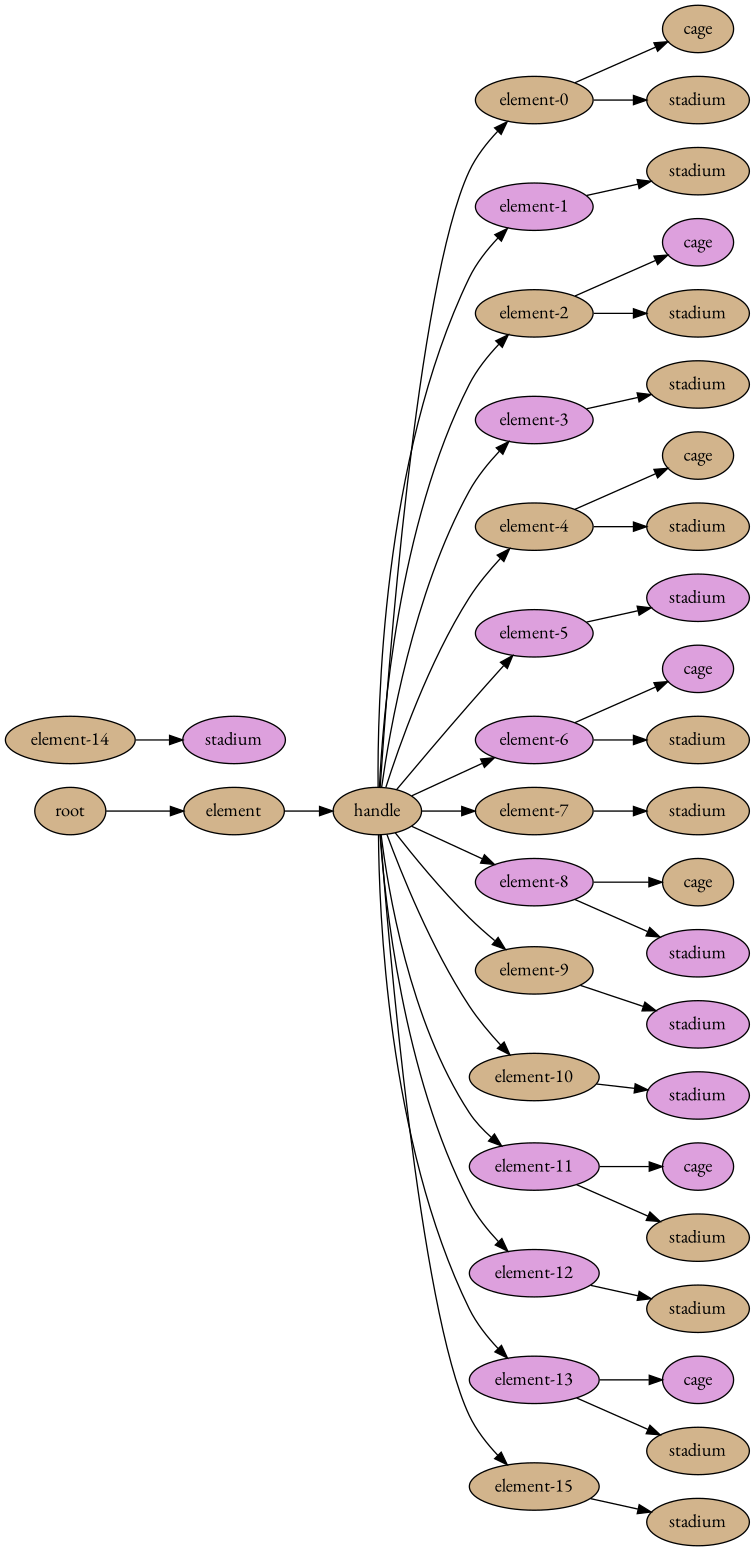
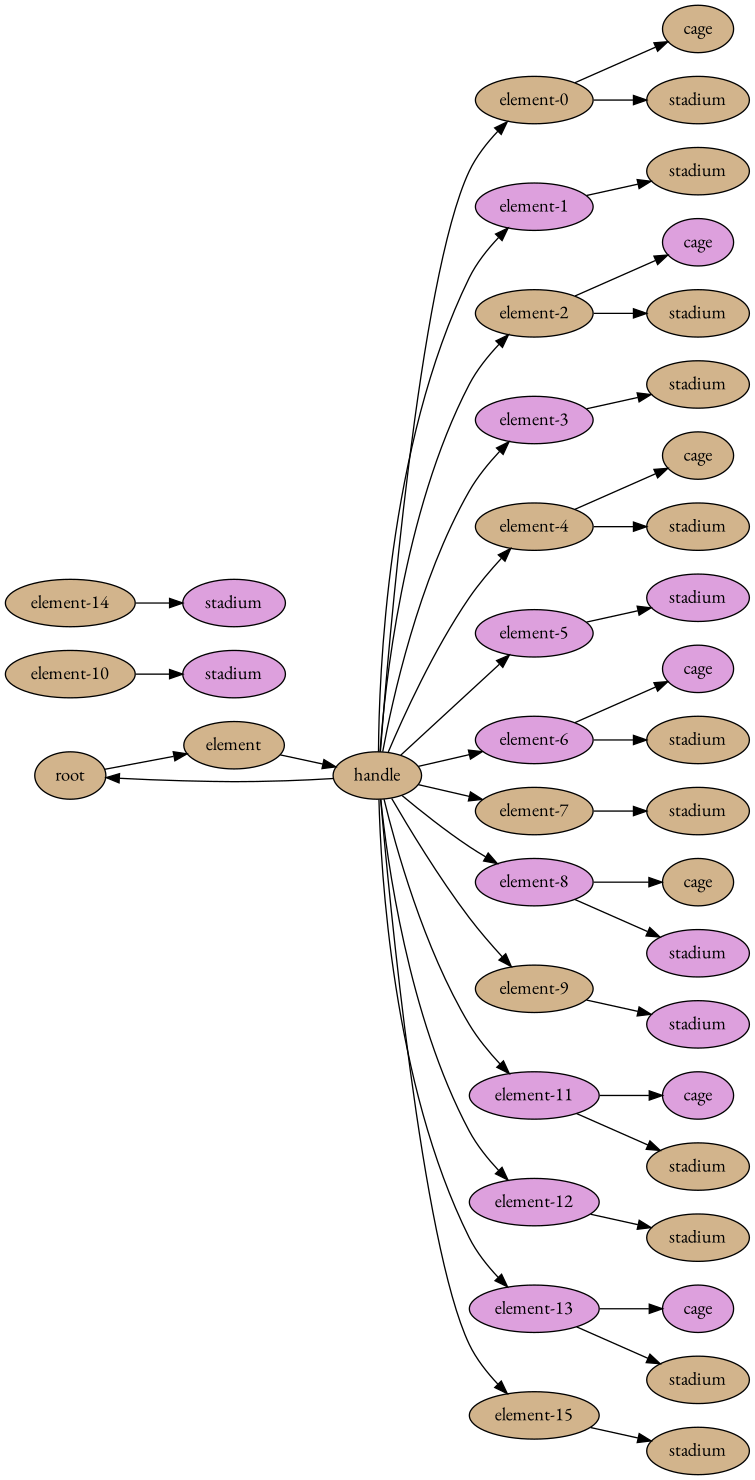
(435, 945) -> (226, 782)
